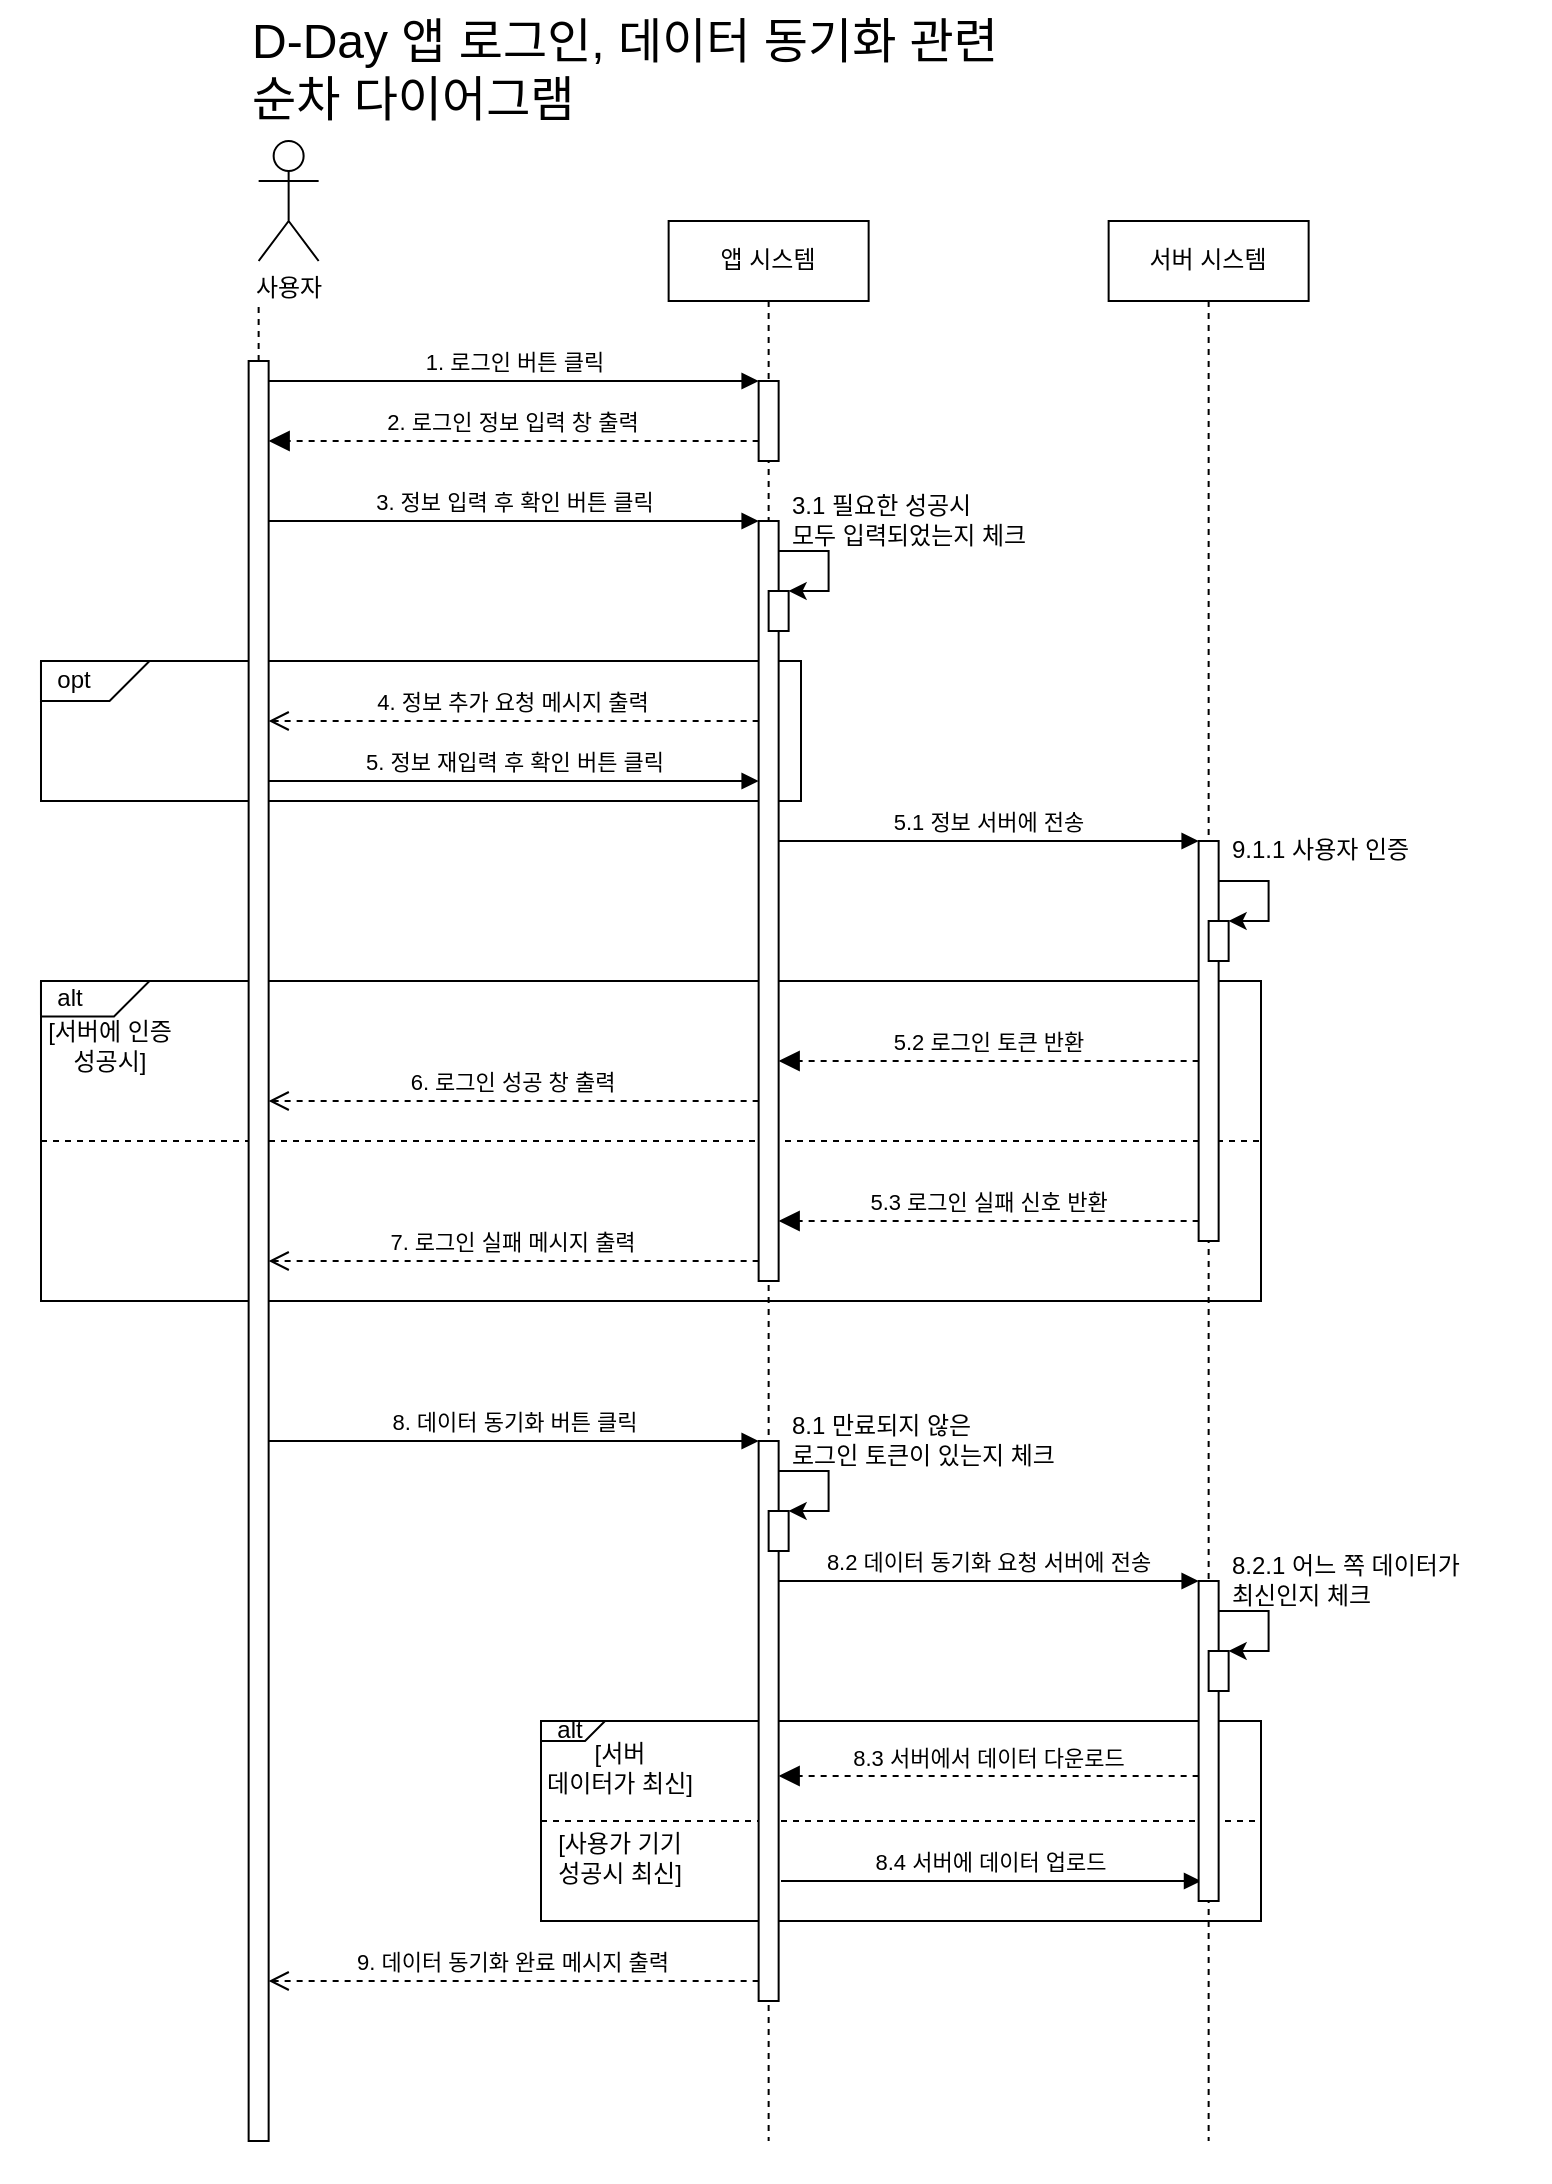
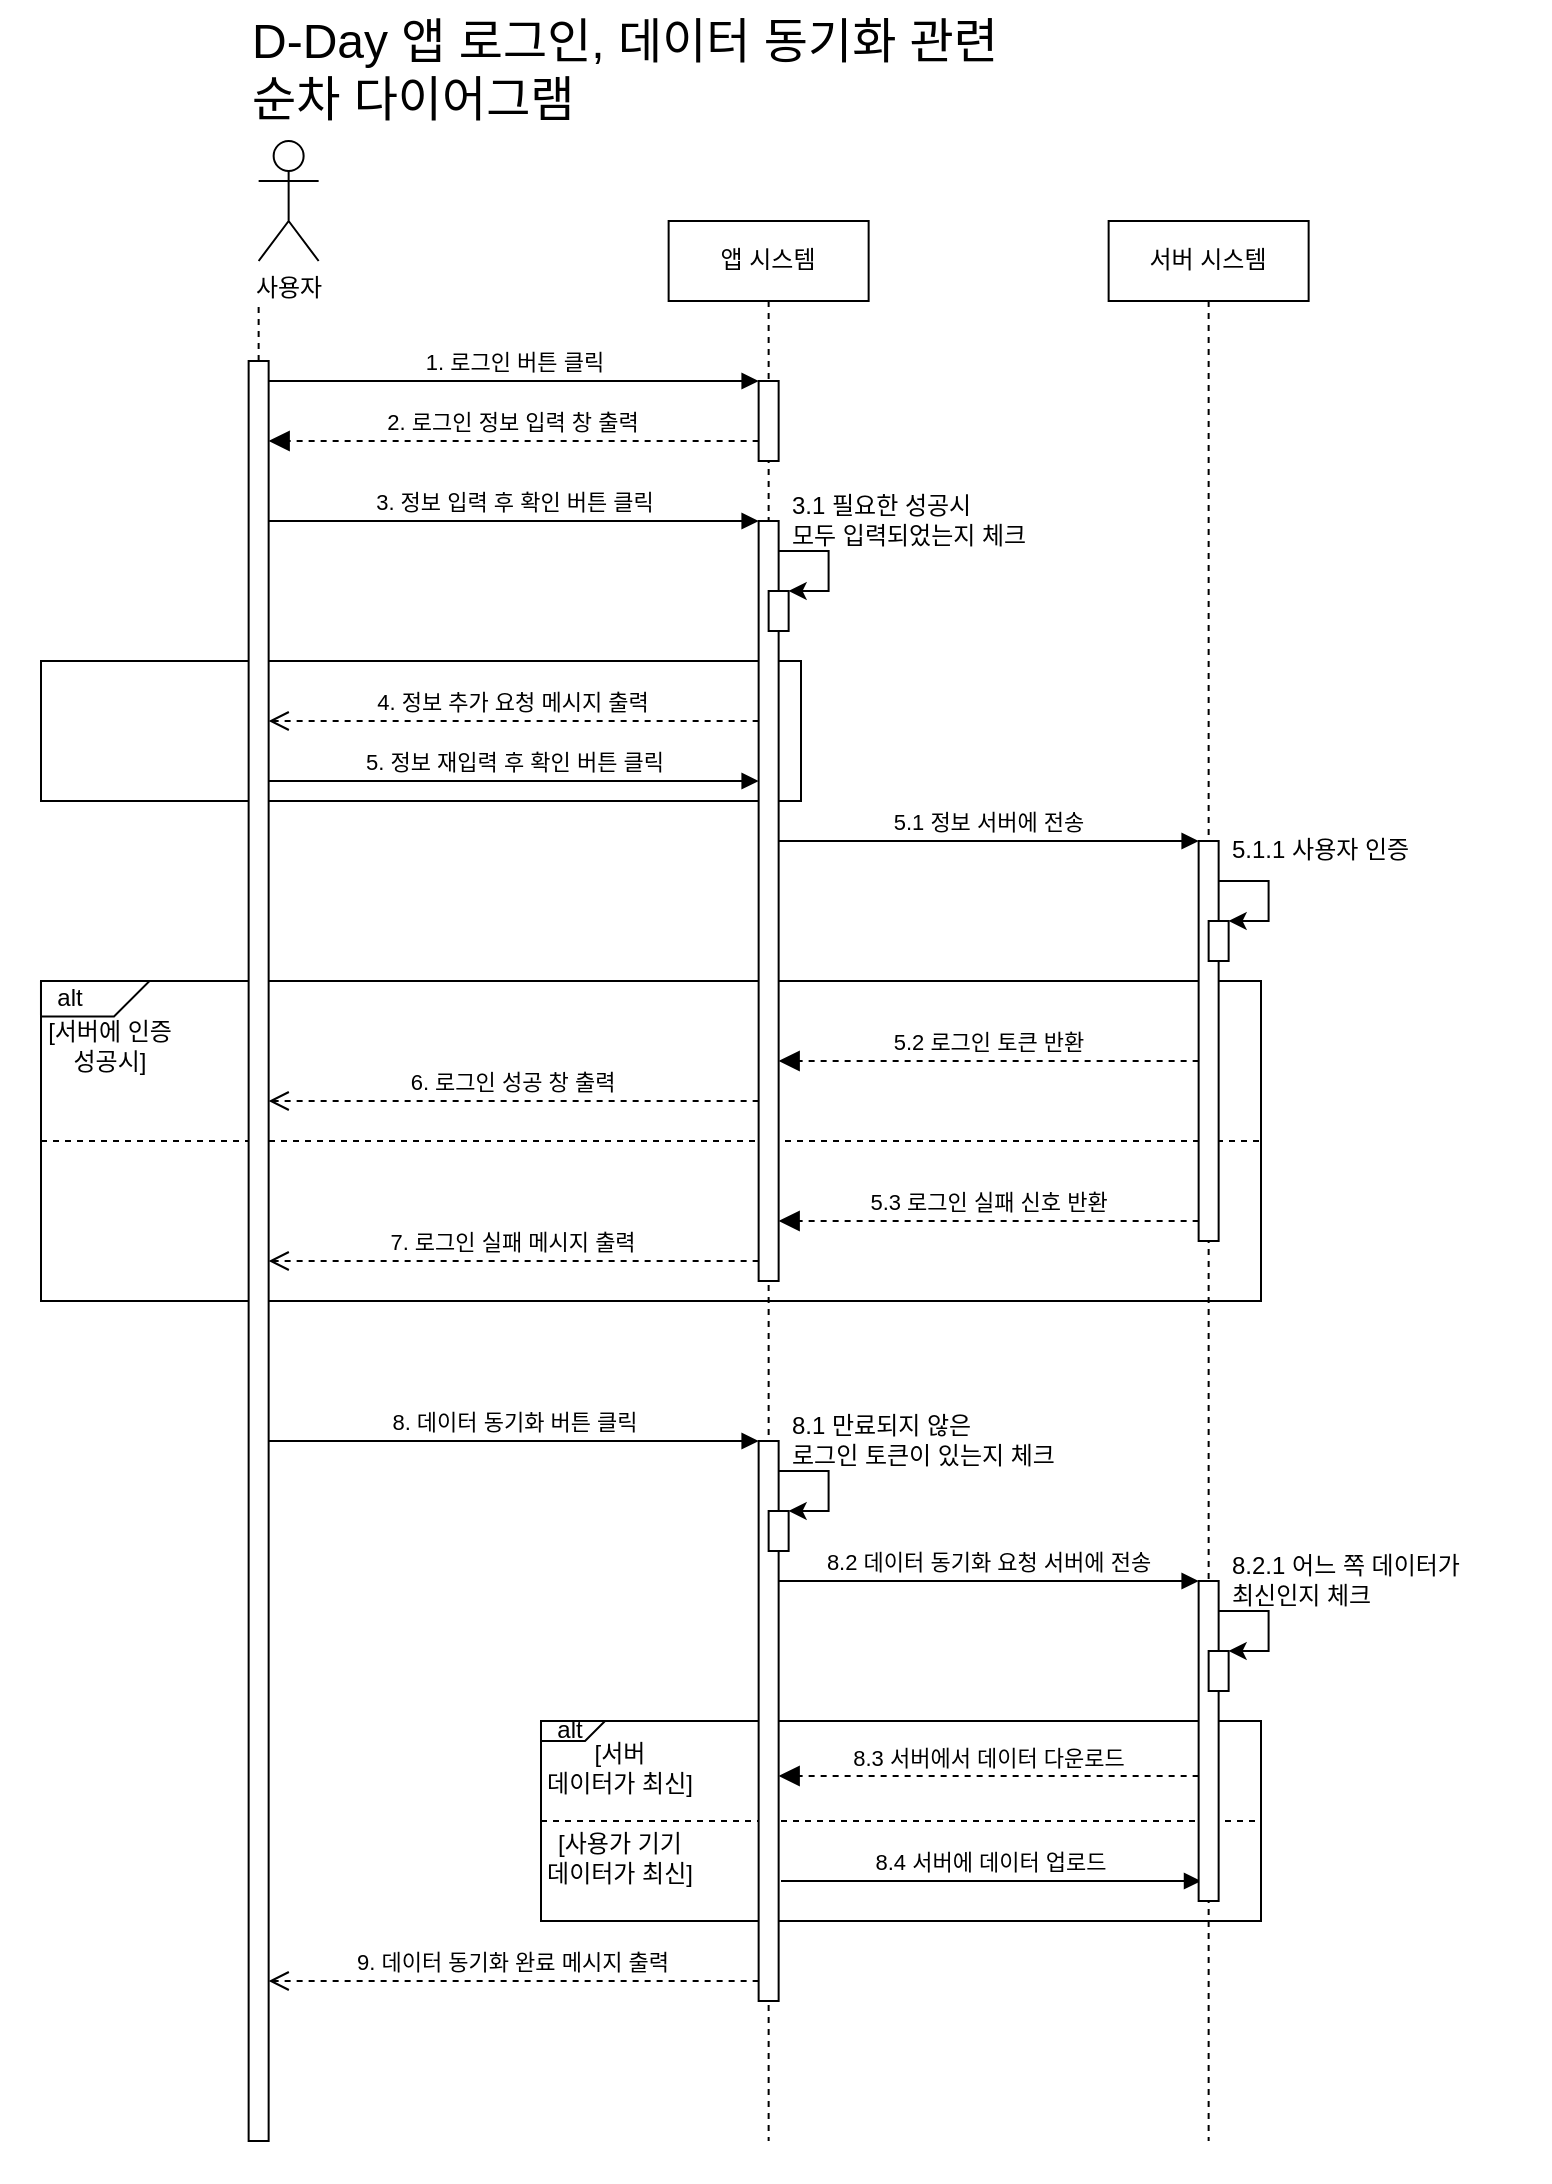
(95, 681) -> none
(1328, 851) -> (1328, 851)
(621, 1859) -> (621, 1859)
